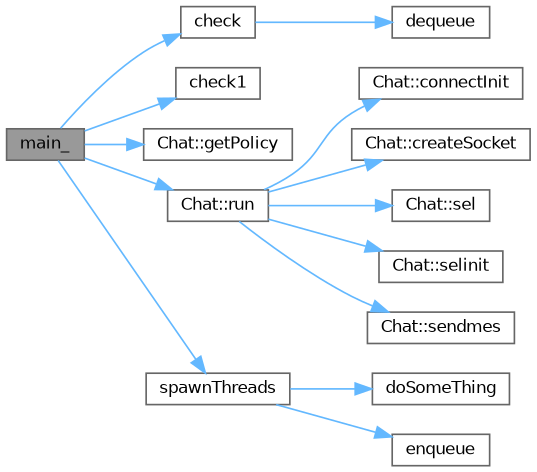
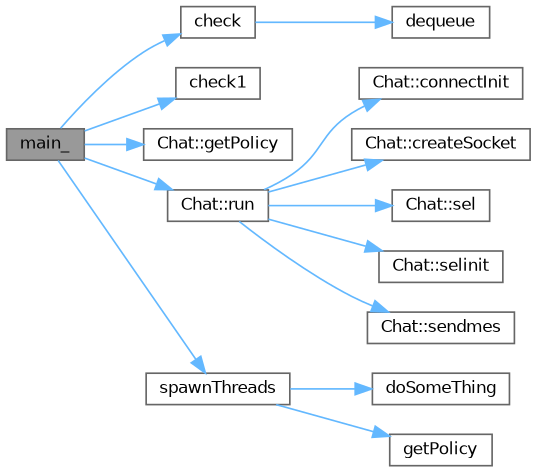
(441, 450) -> (441, 450)
